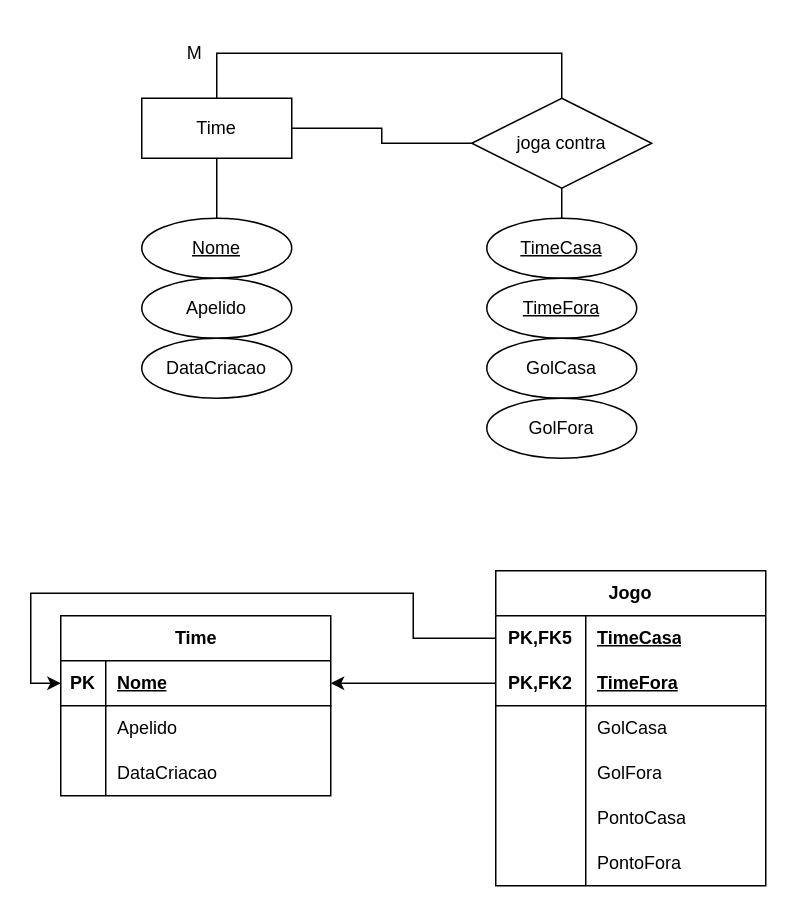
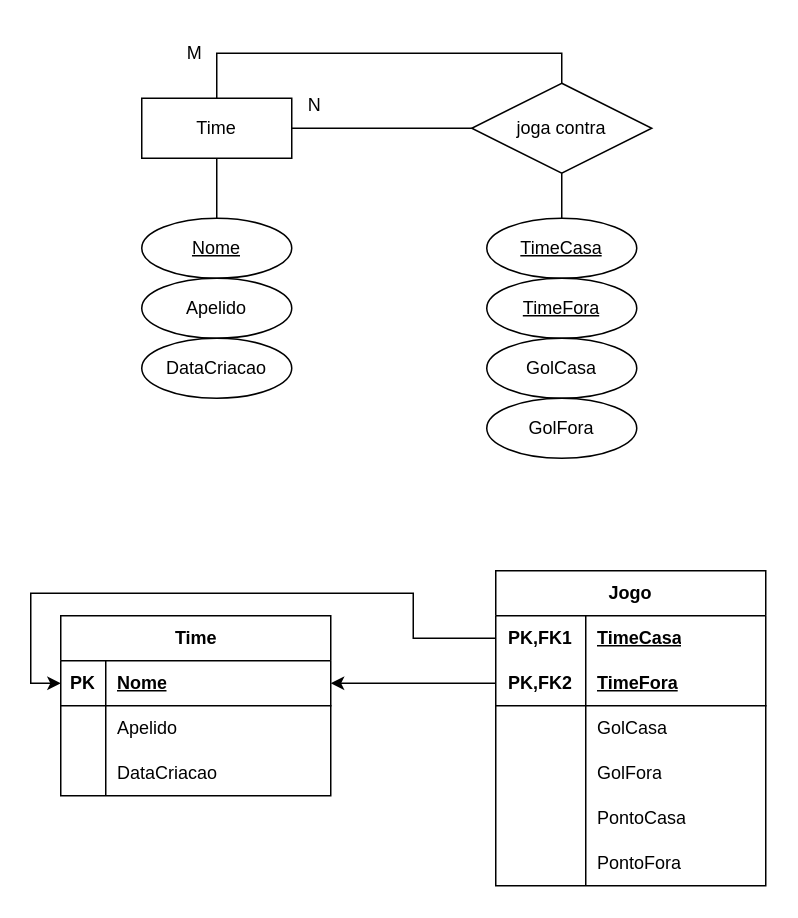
none -> (314, 106)
(562, 143) -> (562, 128)
(541, 638) -> (541, 638)
